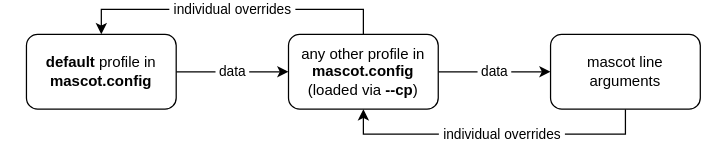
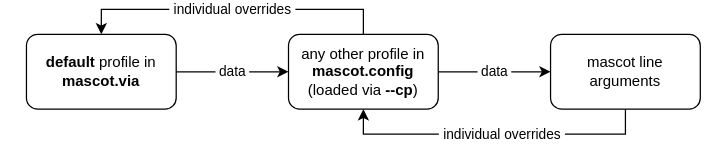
(101, 72) -> (101, 72)
